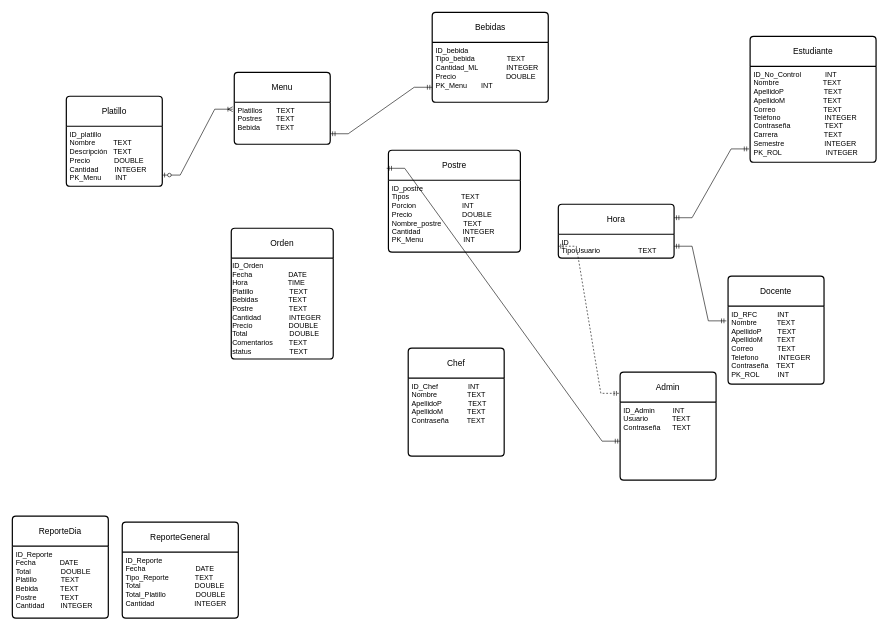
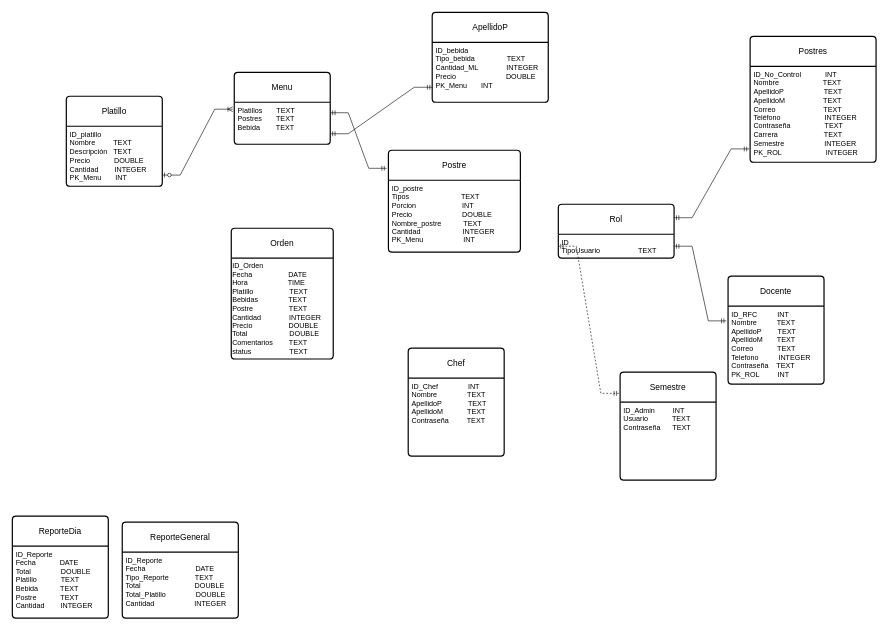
(491, 27) -> (491, 27)
(813, 51) -> (813, 51)
(616, 219) -> (616, 219)
(499, 298) -> (359, 142)
(668, 387) -> (668, 387)
